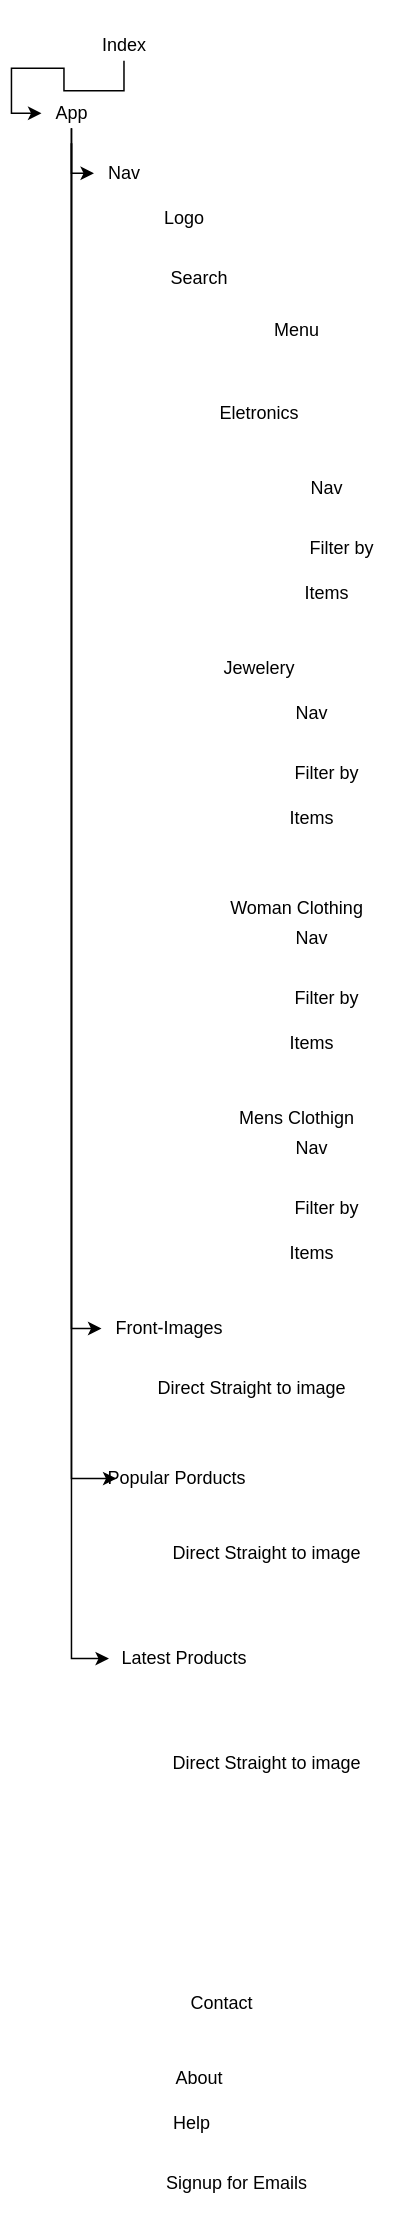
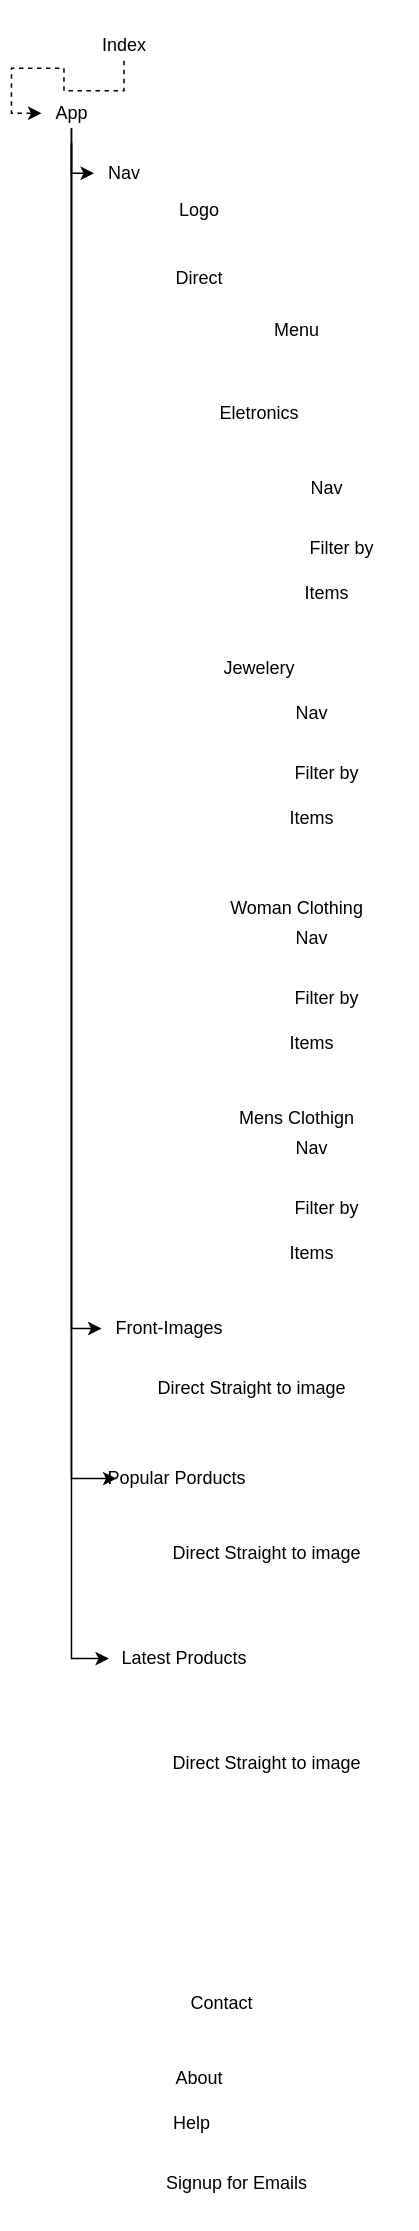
(63, 68) -> (63, 68)
(184, 218) -> (199, 211)
(200, 278) -> (200, 278)
